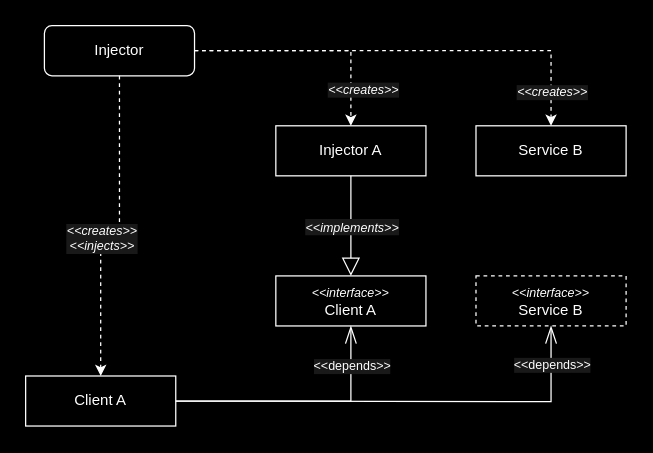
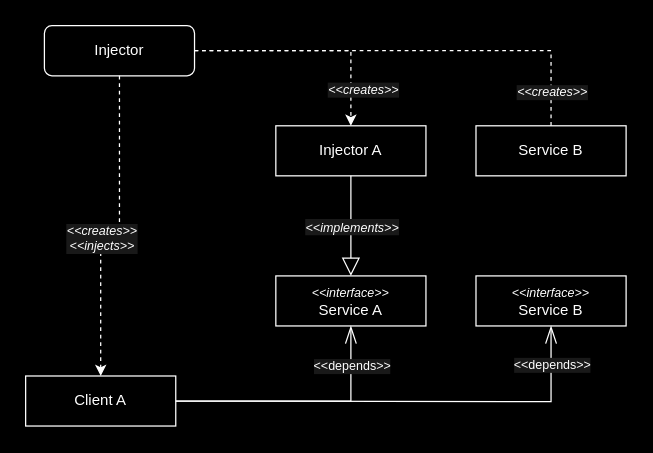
(551, 116) -> (551, 119)
(351, 301) -> (351, 301)
(551, 301) -> (551, 301)
